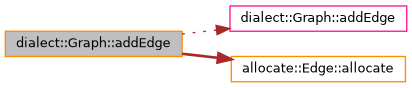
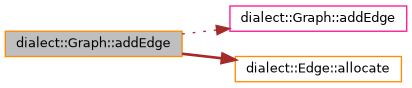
(318, 69) -> (318, 69)
